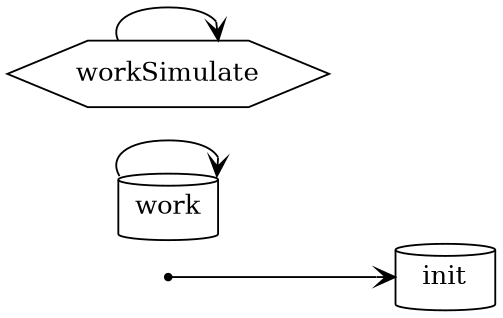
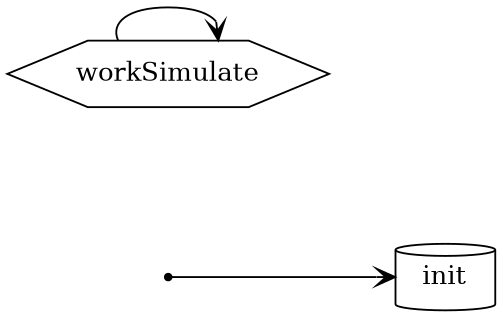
(168, 207) -> none
